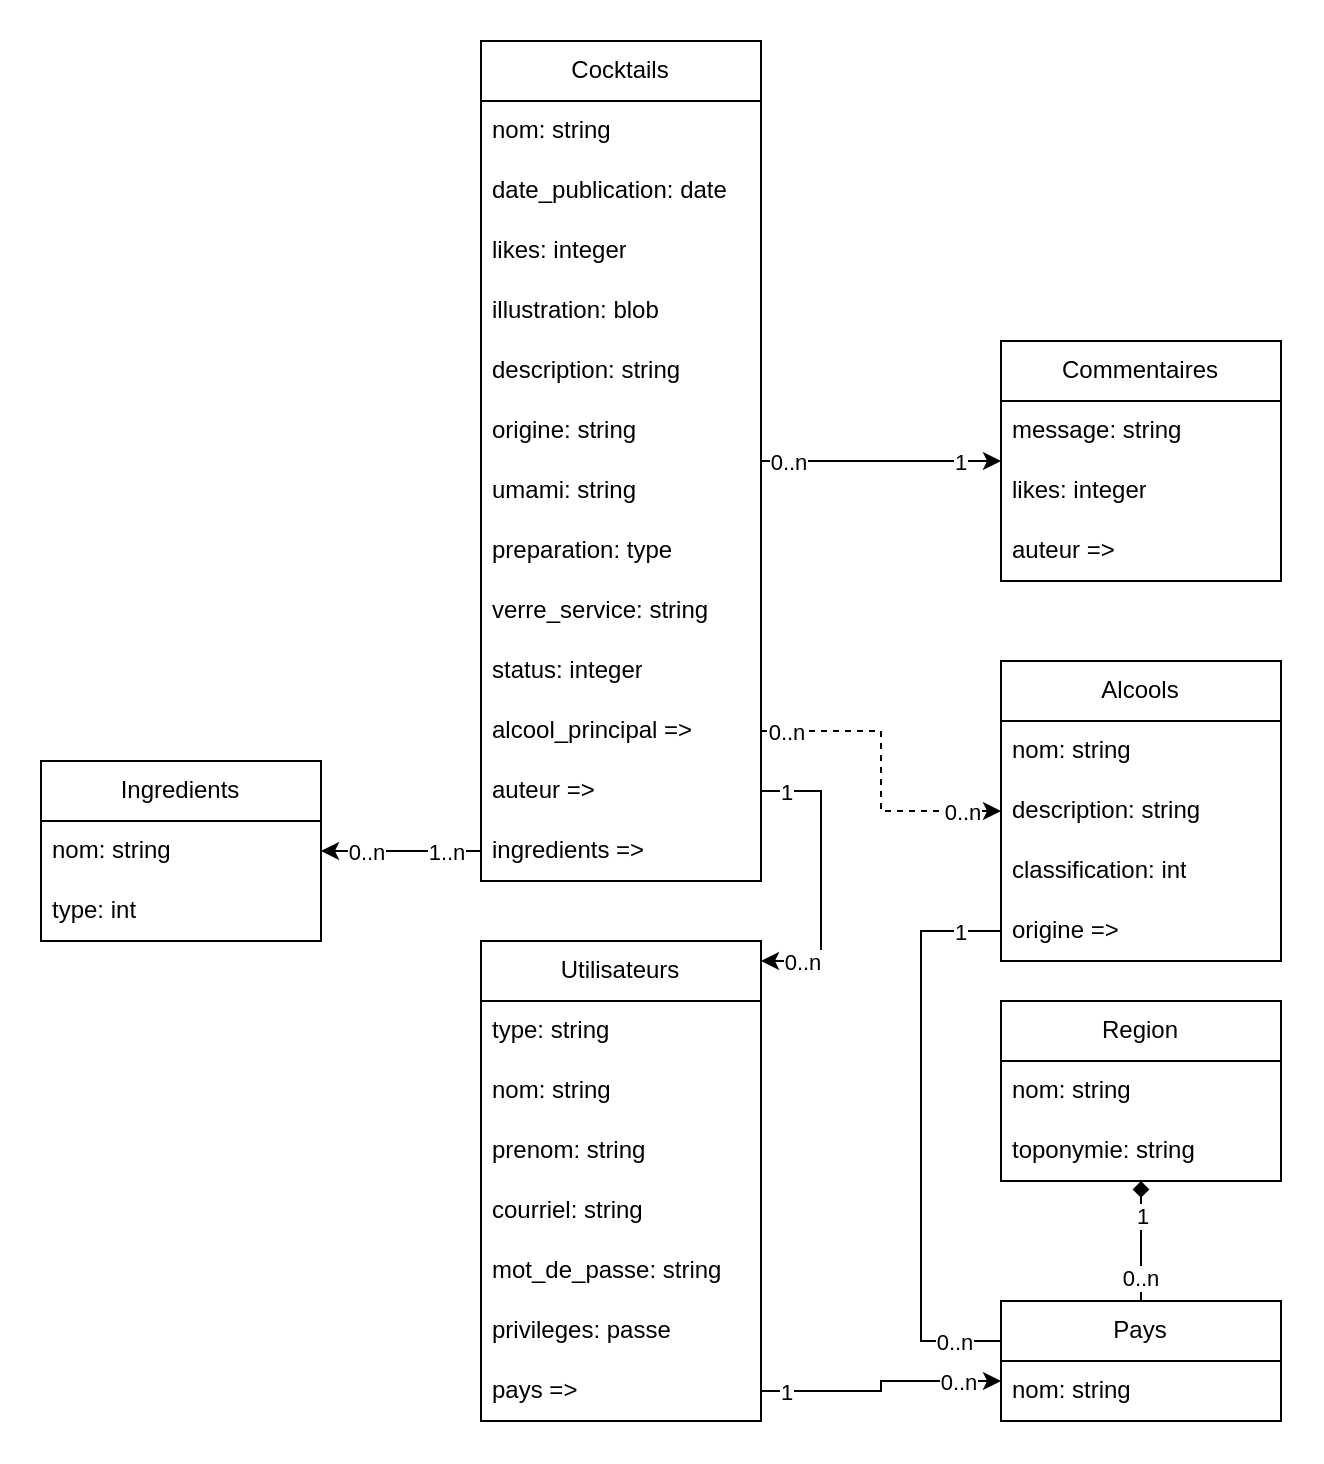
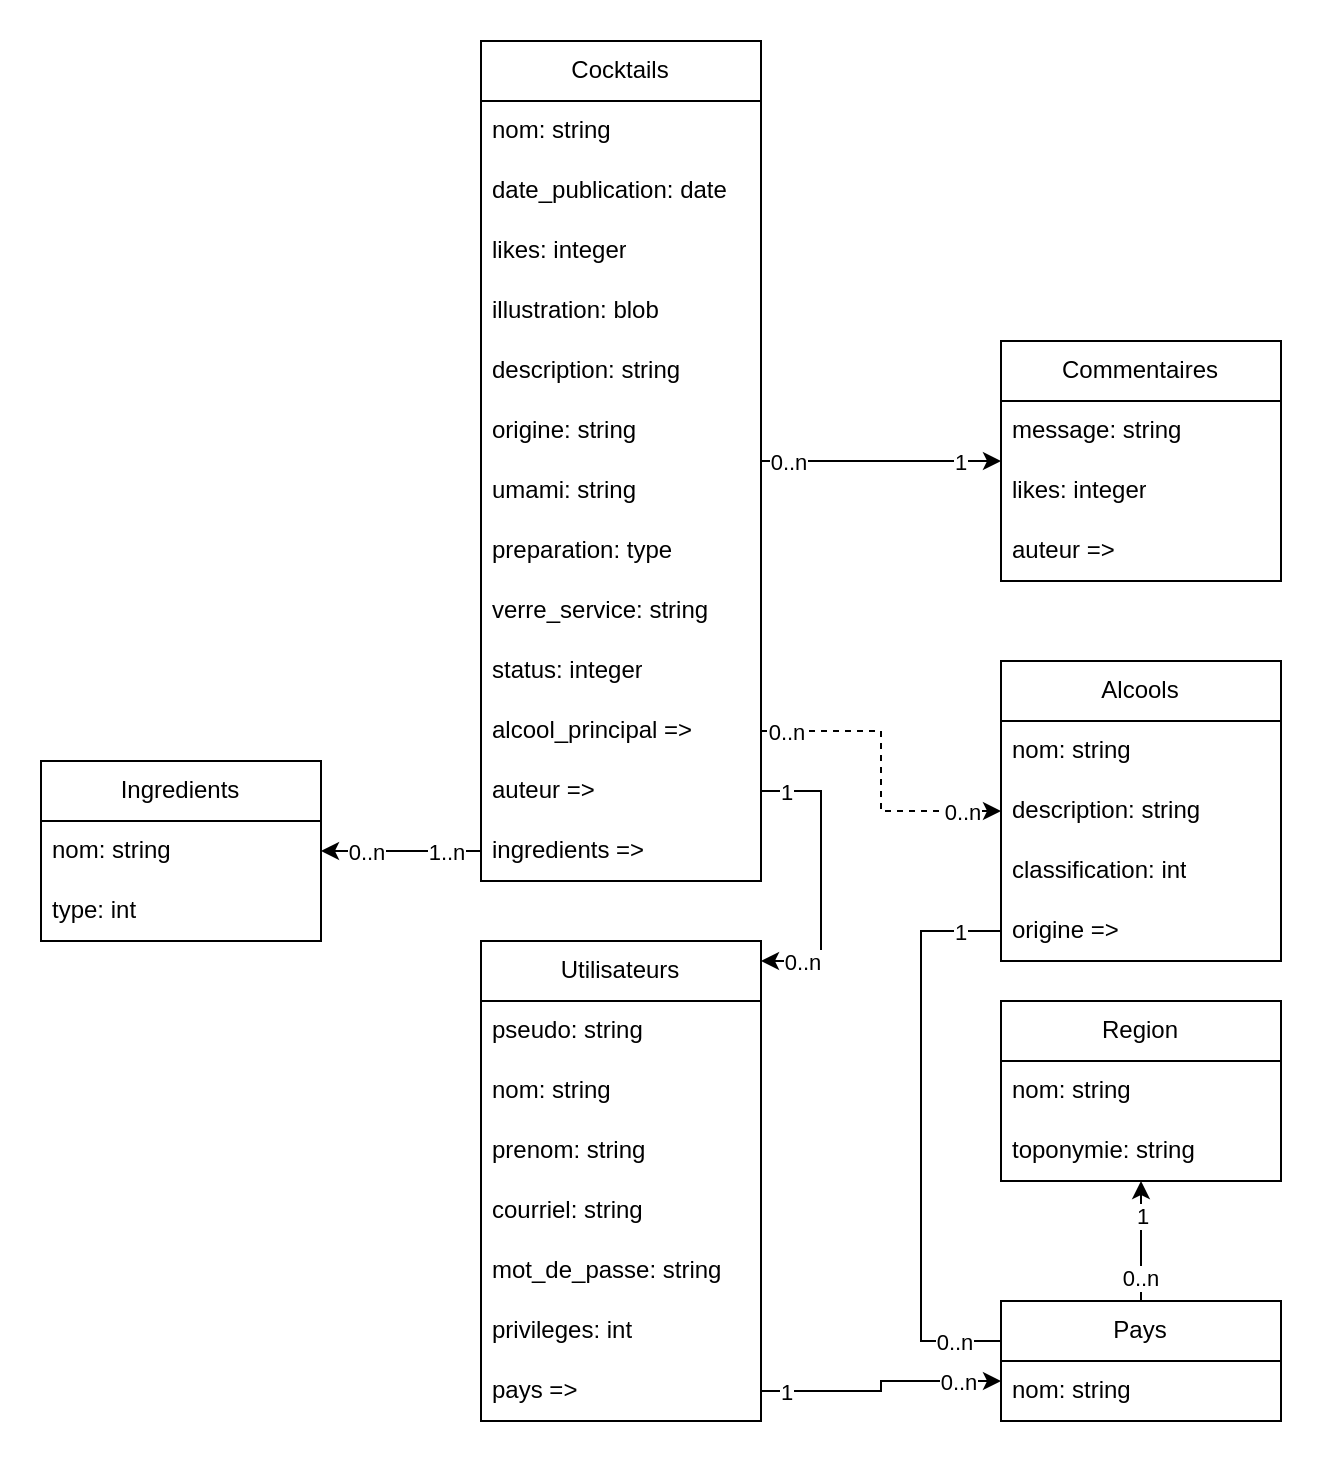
(564, 1031) -> (578, 1031)
(1141, 1197) -> (1141, 1196)
(592, 1331) -> (575, 1331)
